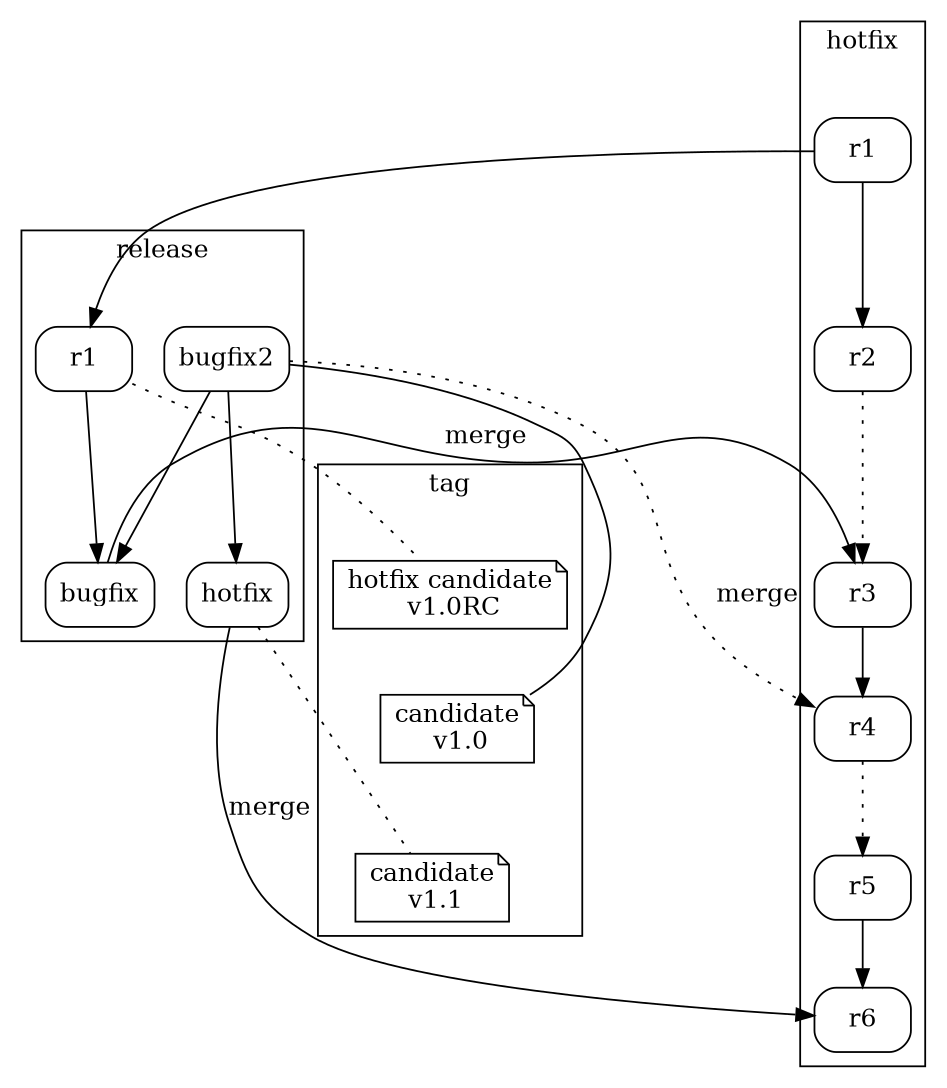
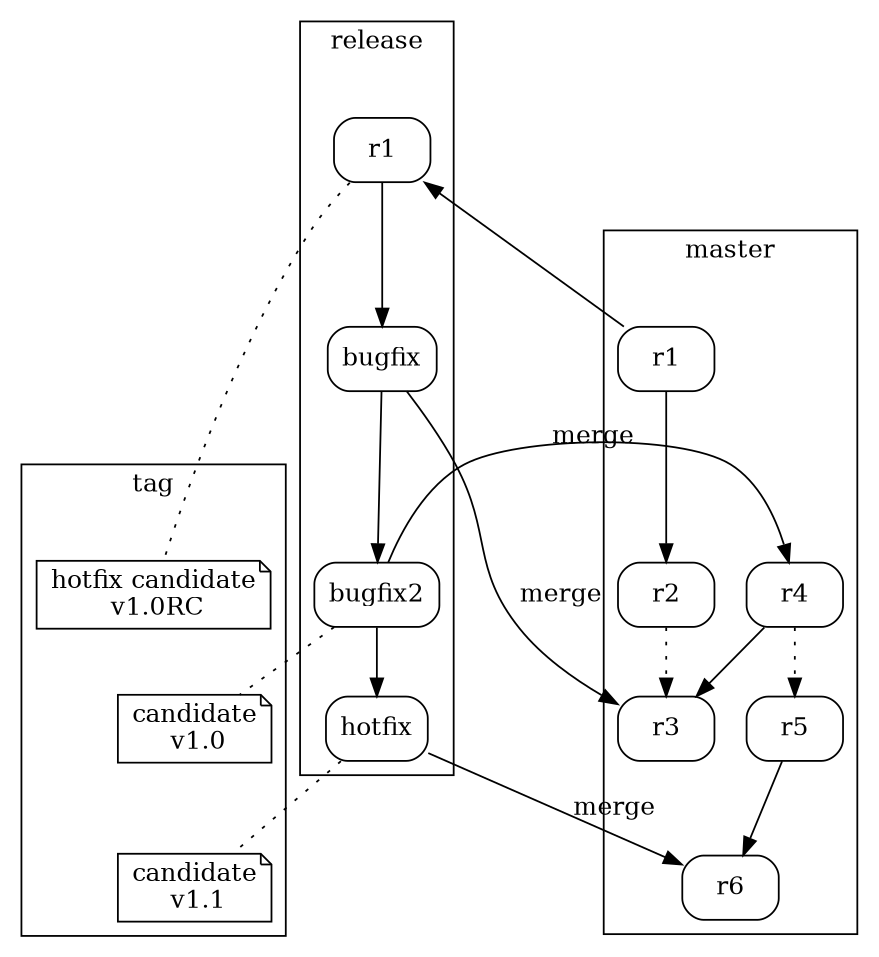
(863, 42) -> (731, 251)
(606, 441) -> (584, 443)
(568, 442) -> (273, 671)
(180, 446) -> (380, 468)
(863, 653) -> (737, 655)
